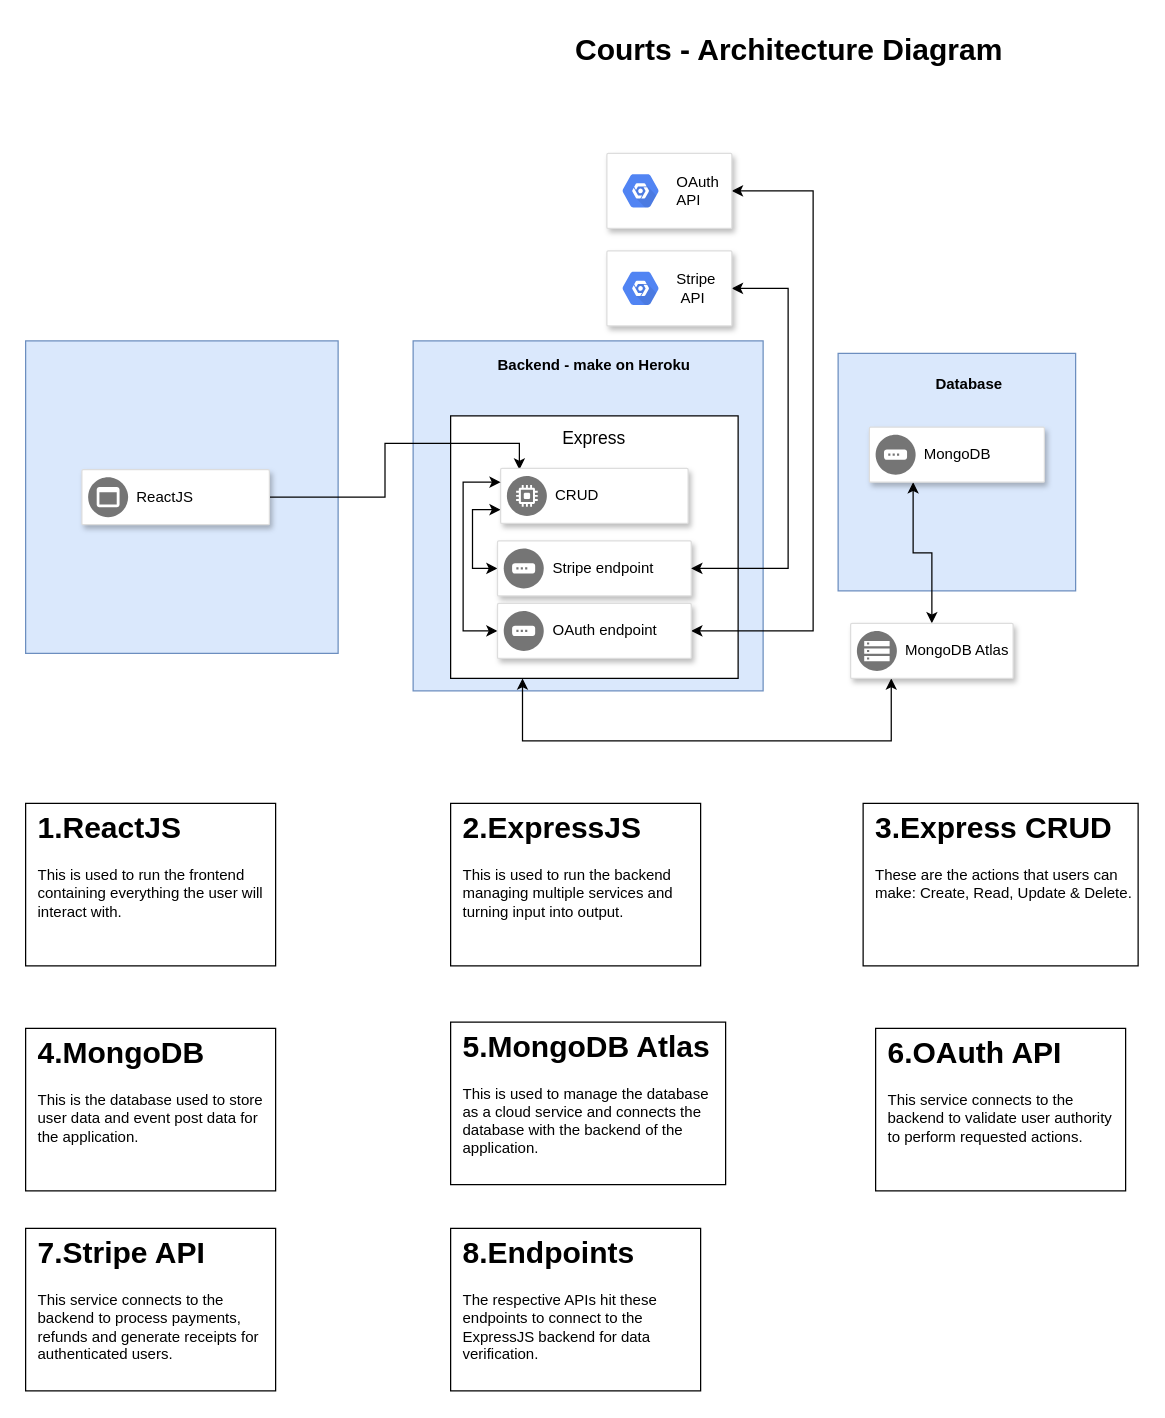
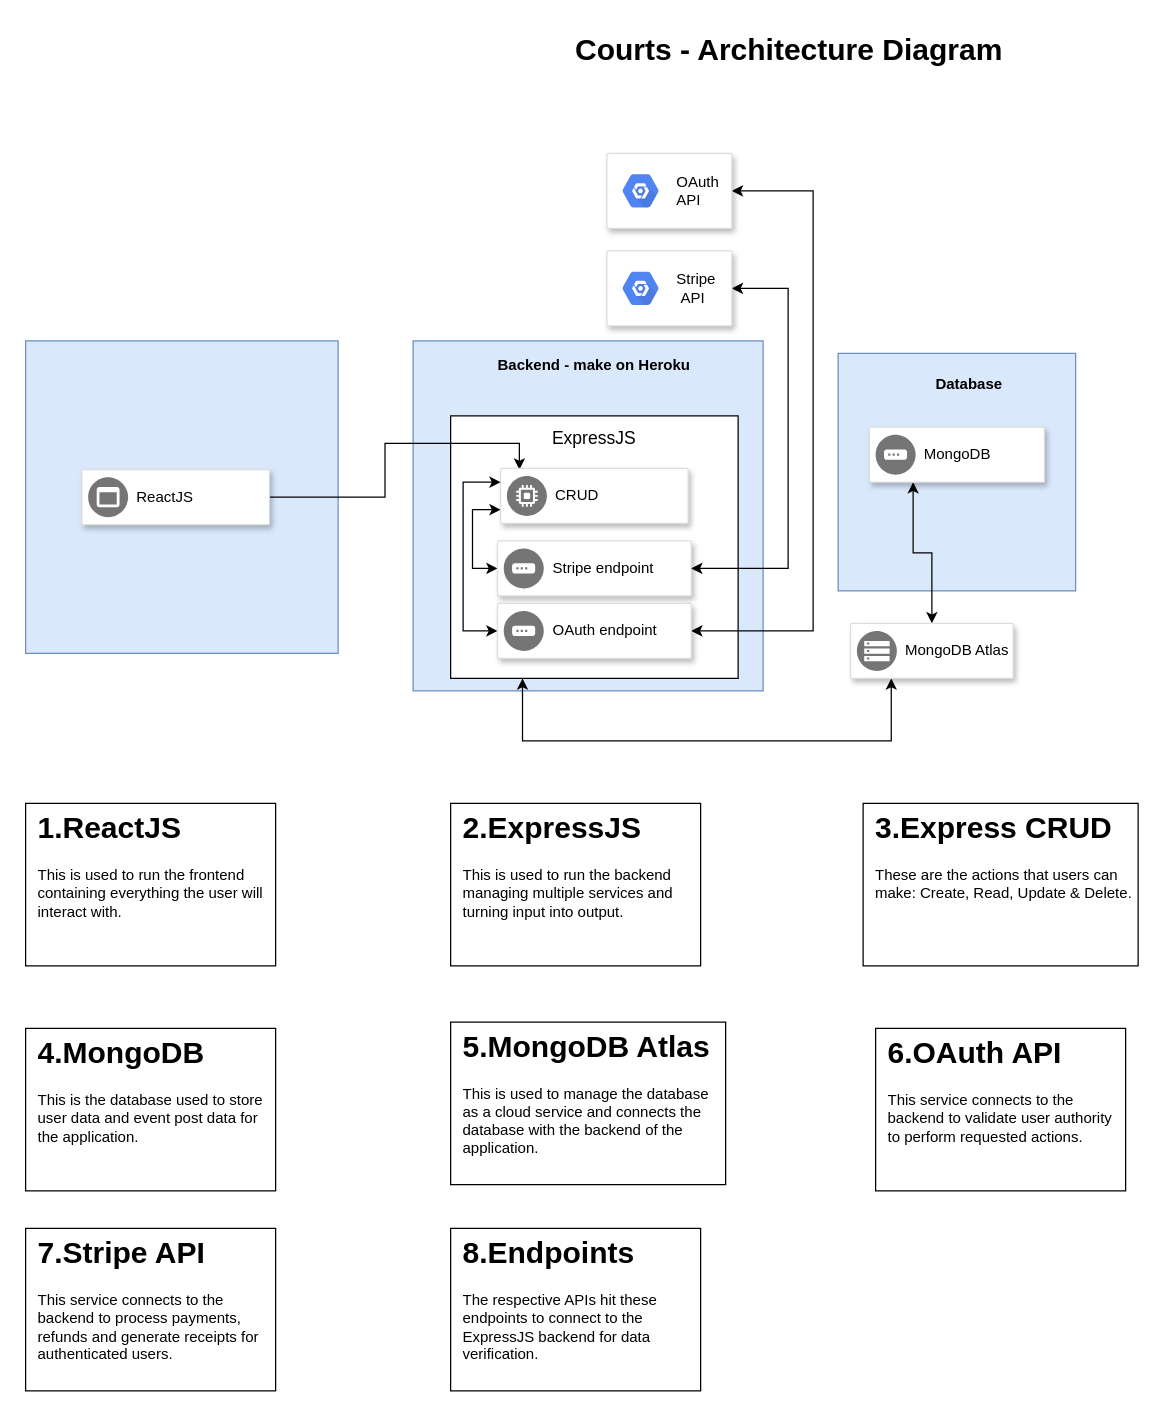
(594, 438) -> (594, 438)
